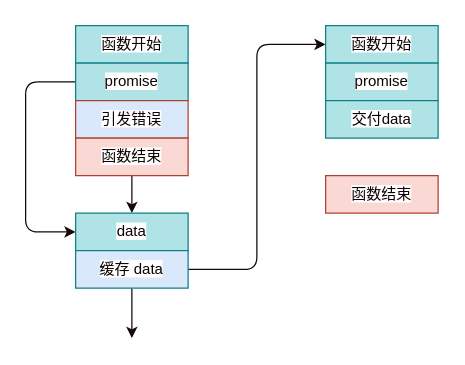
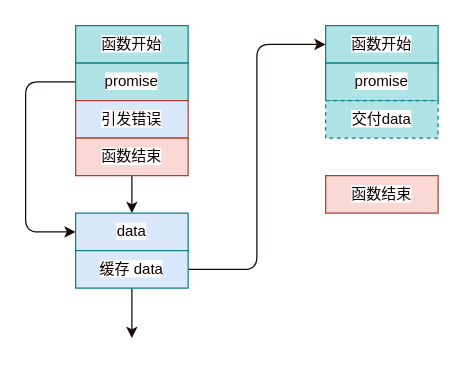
(382, 119) -> (382, 119)
(132, 232) -> (132, 232)
